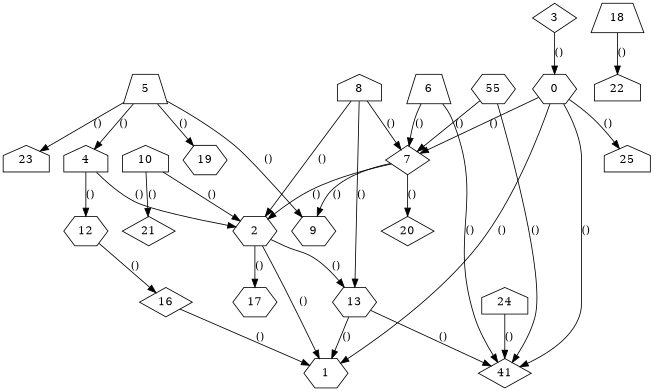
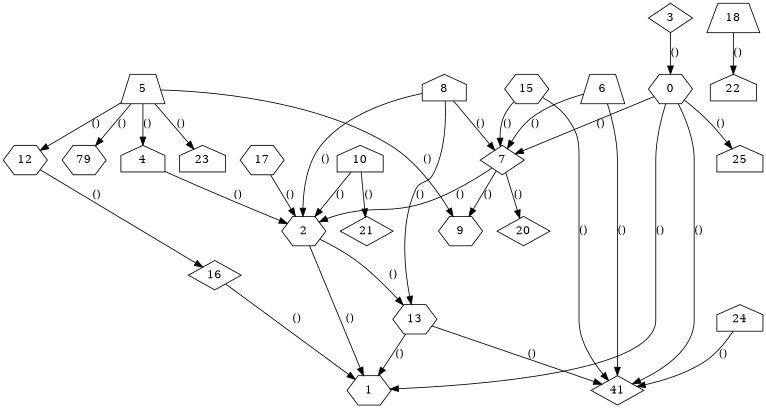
(493, 89) -> (527, 89)
(205, 160) -> (84, 160)
(86, 190) -> (84, 124)
(255, 263) -> (281, 192)
